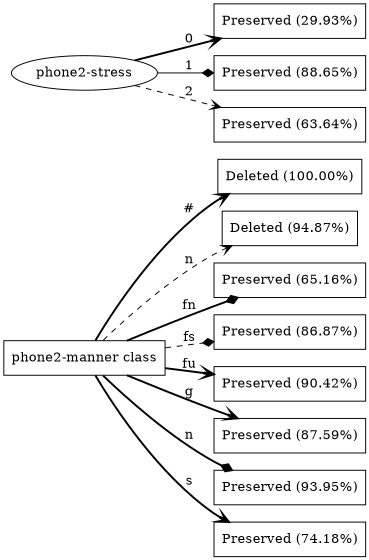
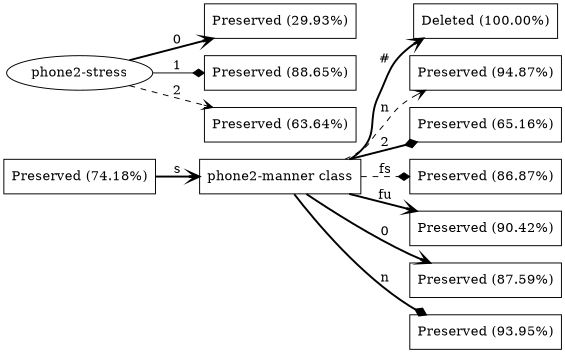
(290, 228) -> (486, 73)
(190, 306) -> (385, 143)
(190, 392) -> (385, 232)
(150, 453) -> (173, 177)
